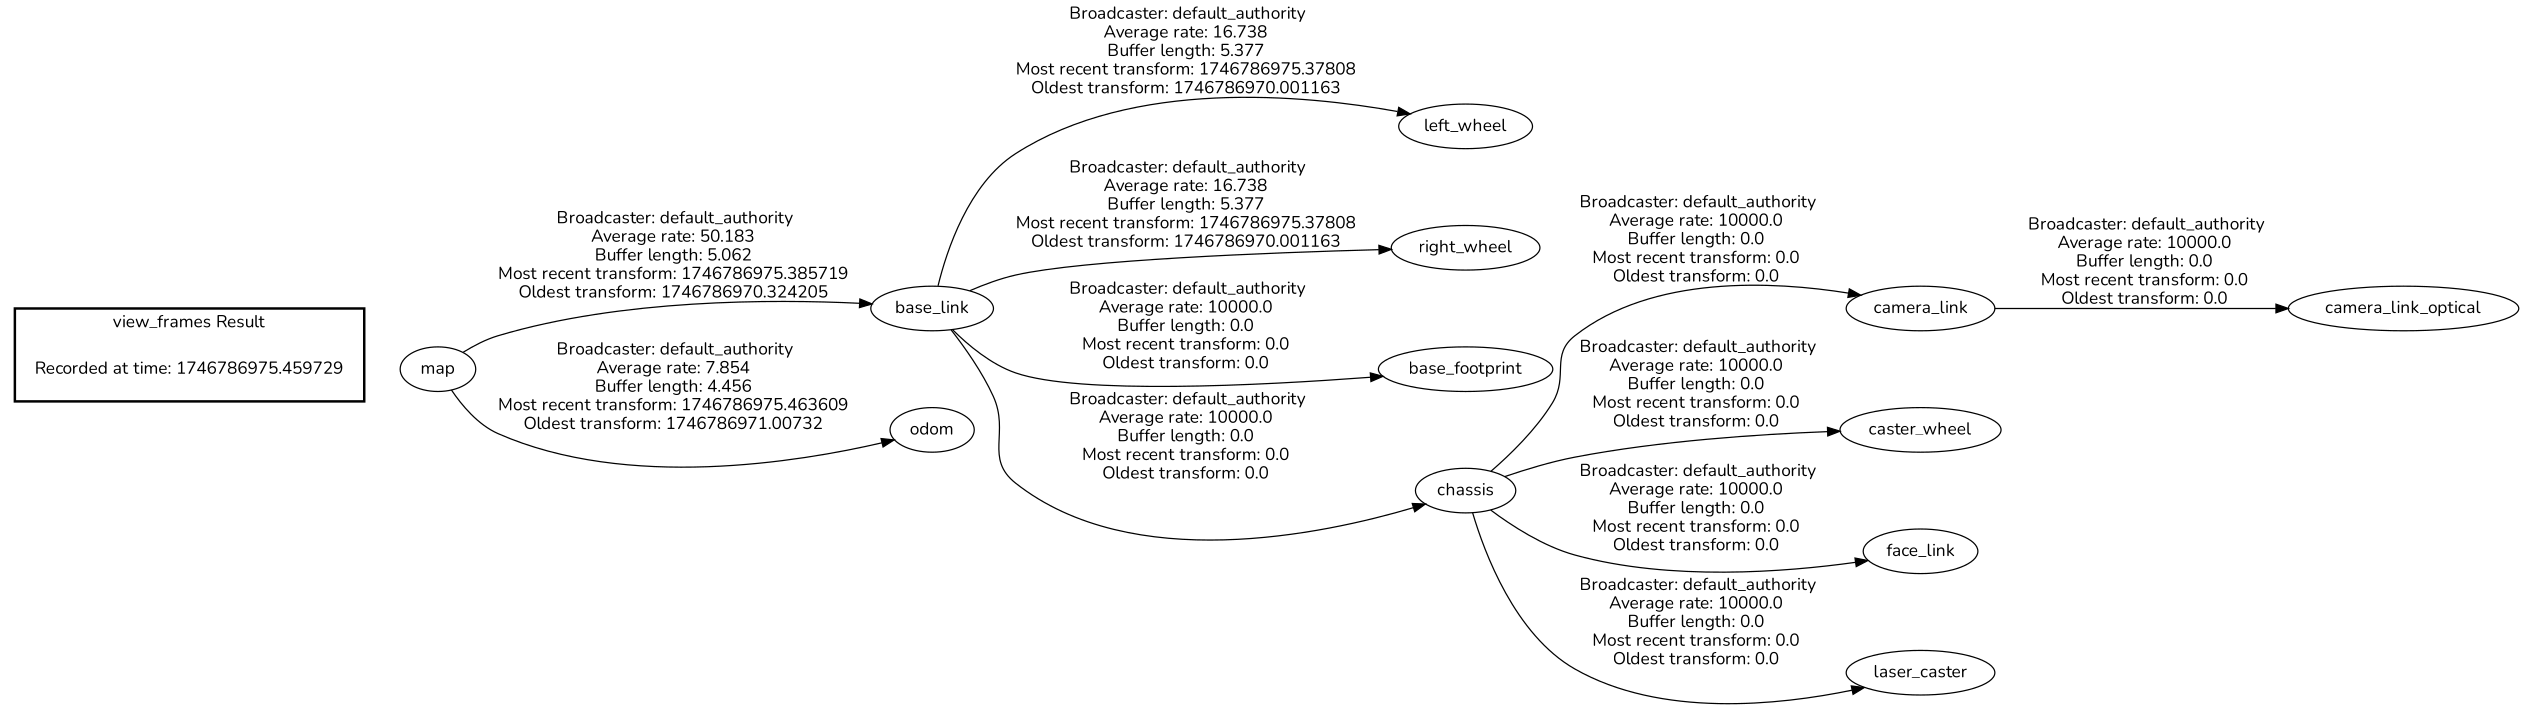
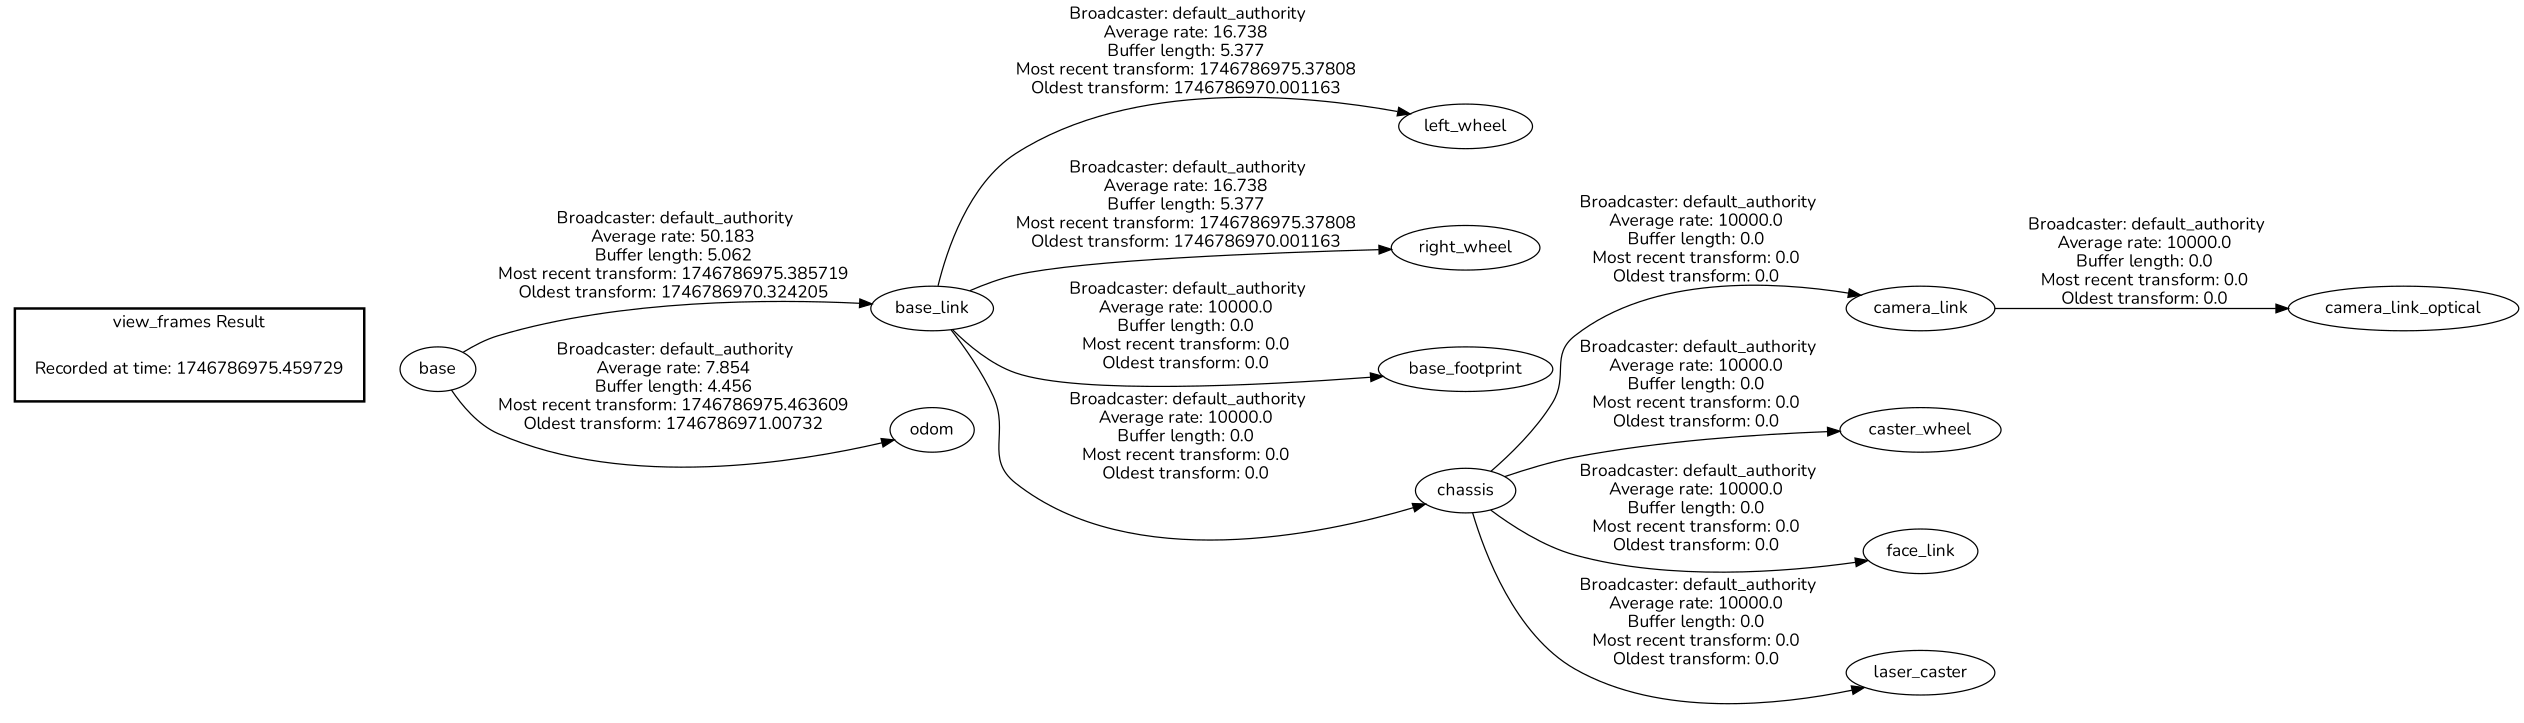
(438, 369) -> (438, 369)
